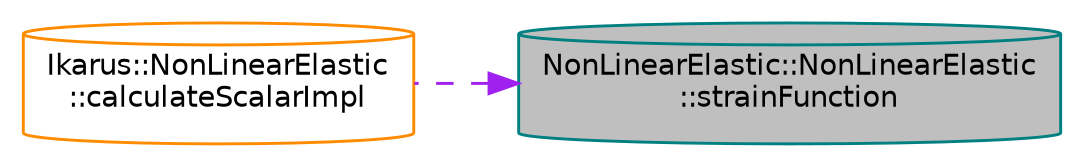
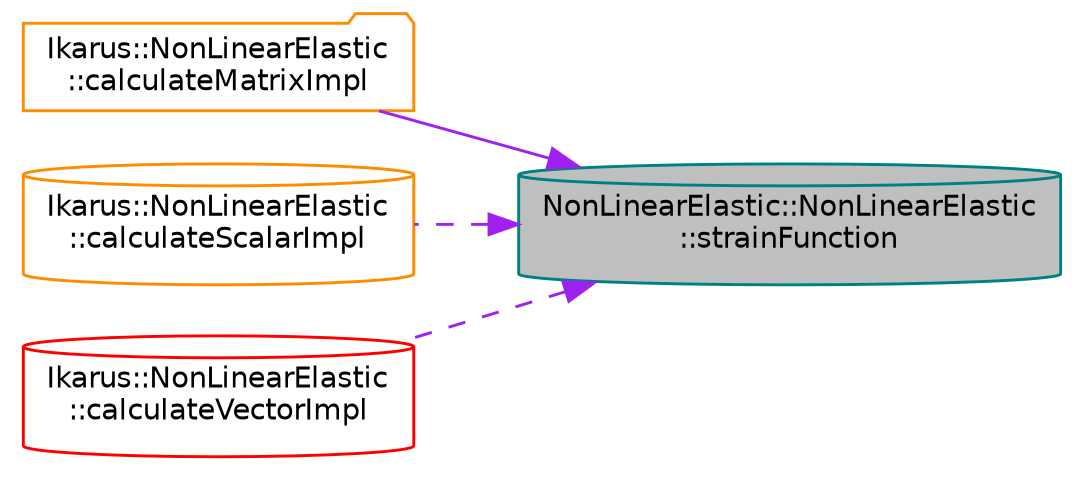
none -> (219, 67)
none -> (219, 396)
